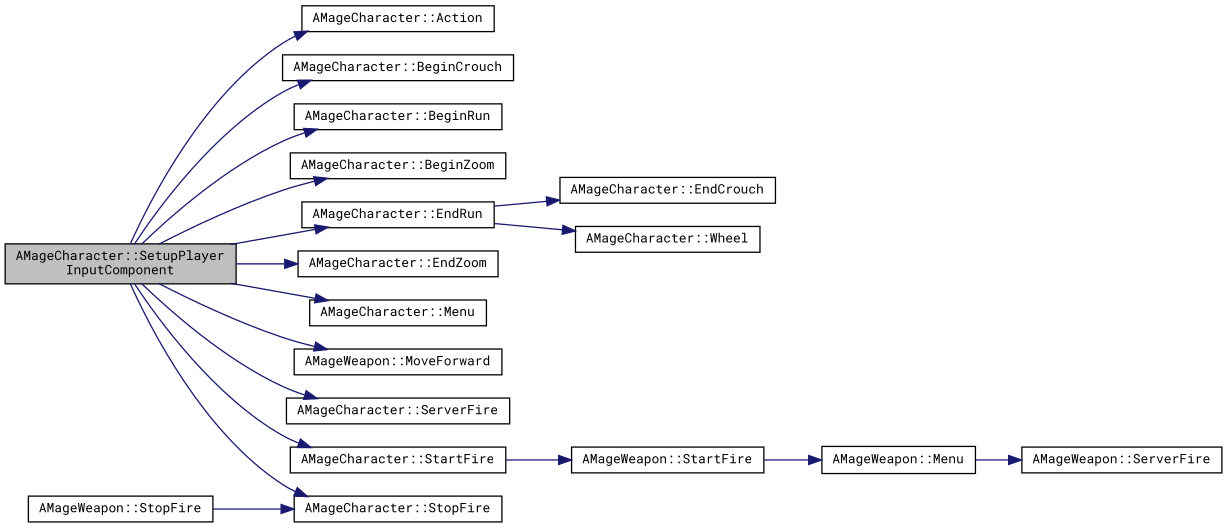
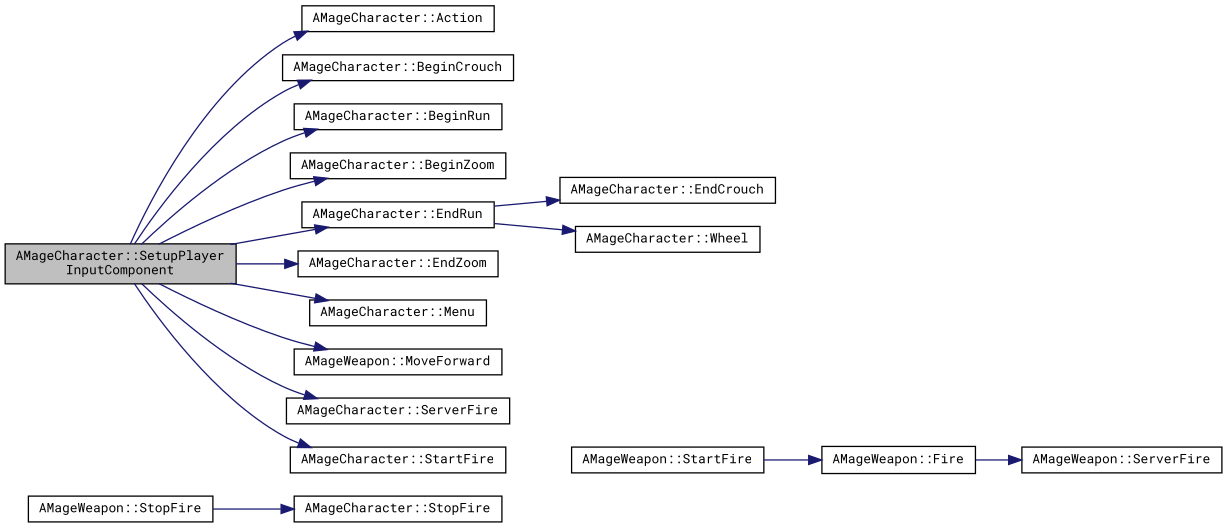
(198, 400) -> none
(532, 460) -> none
(899, 460) -> (899, 460)
